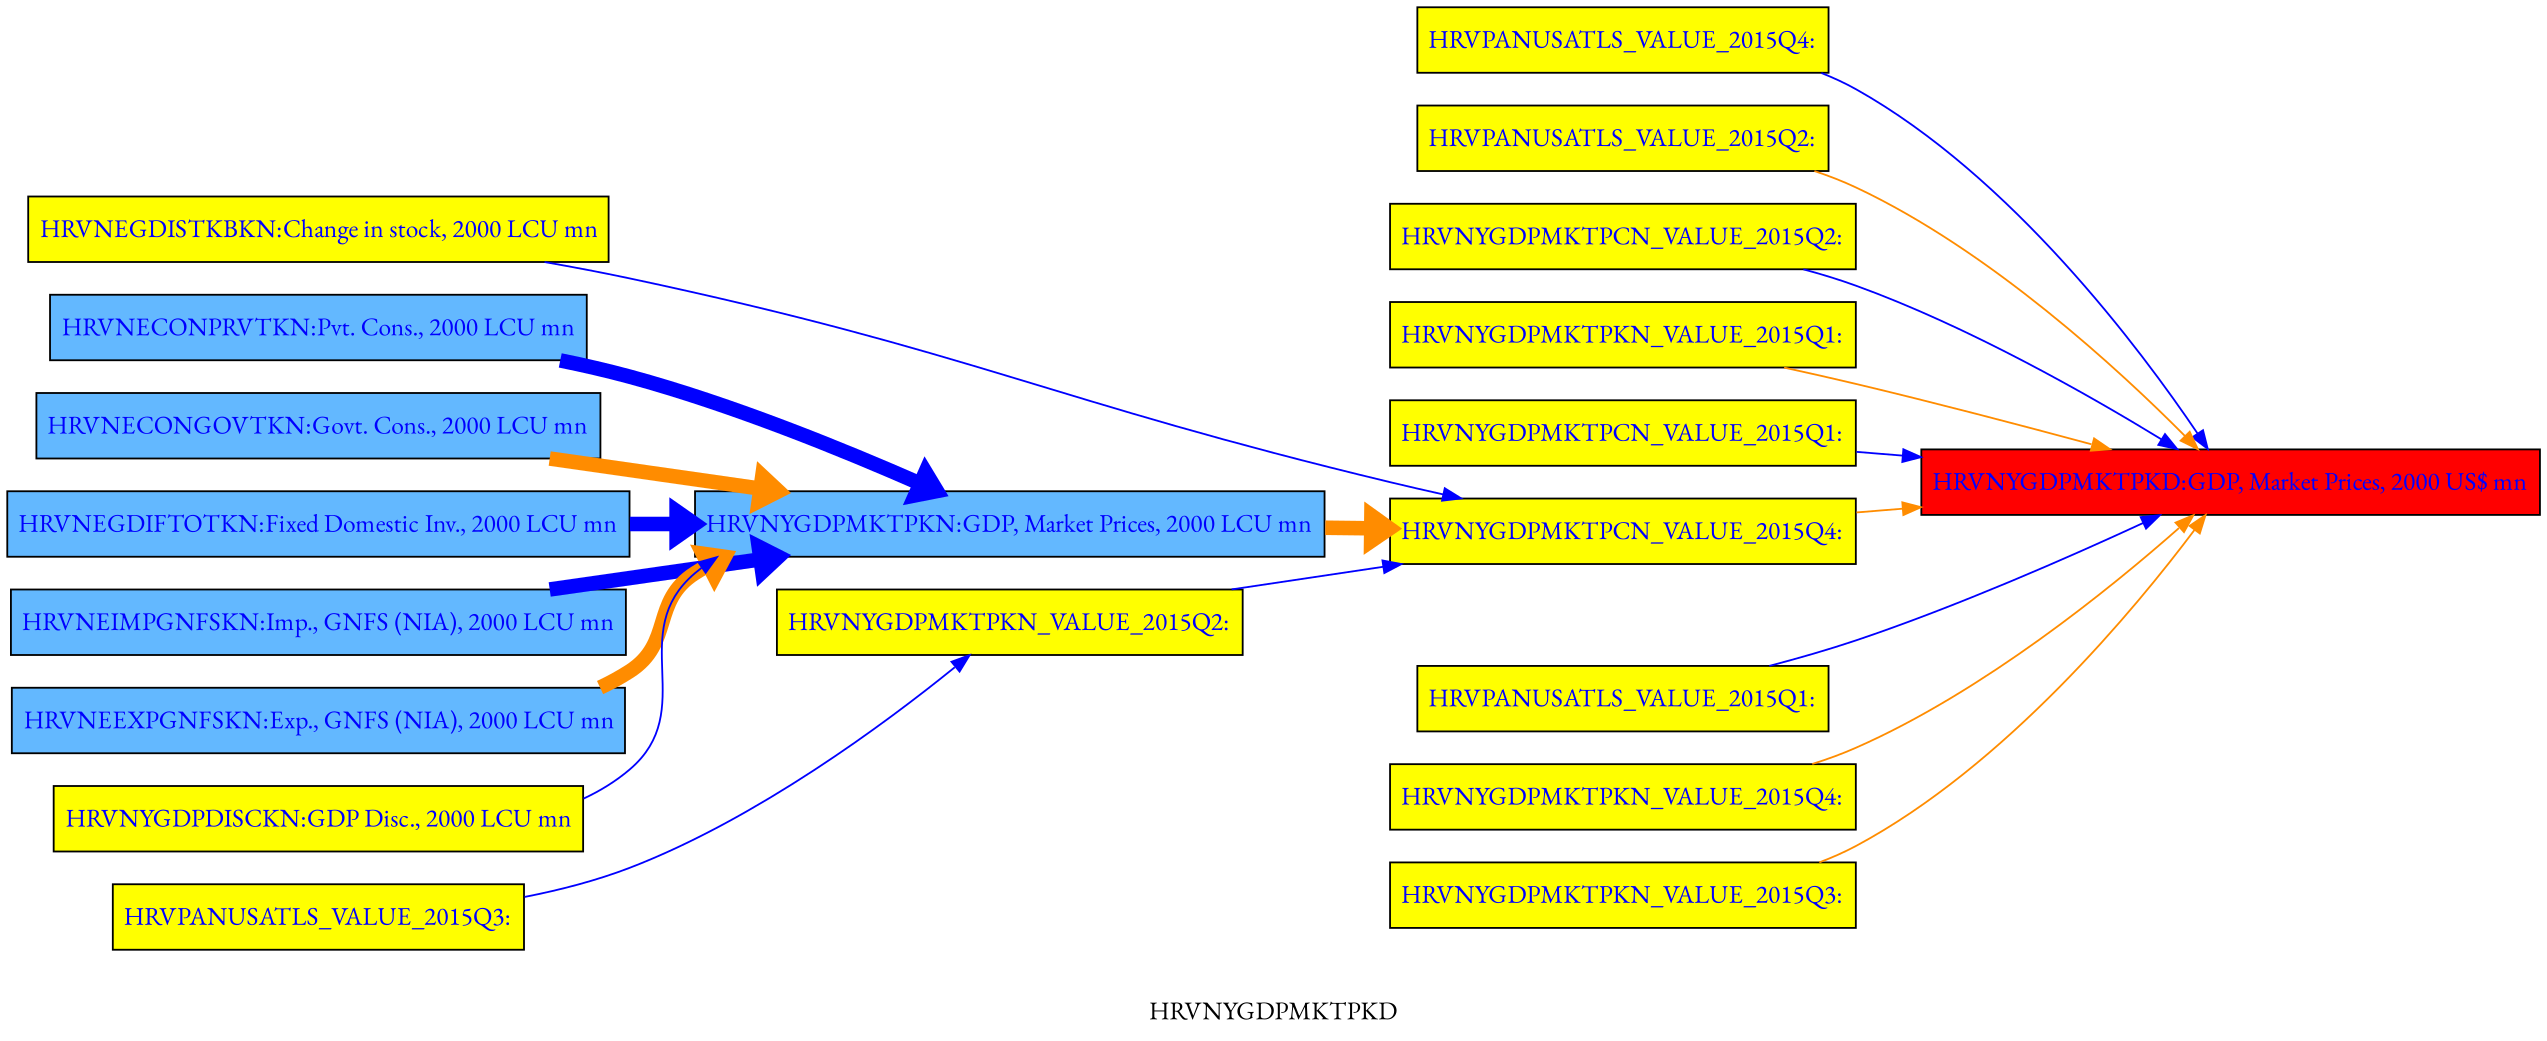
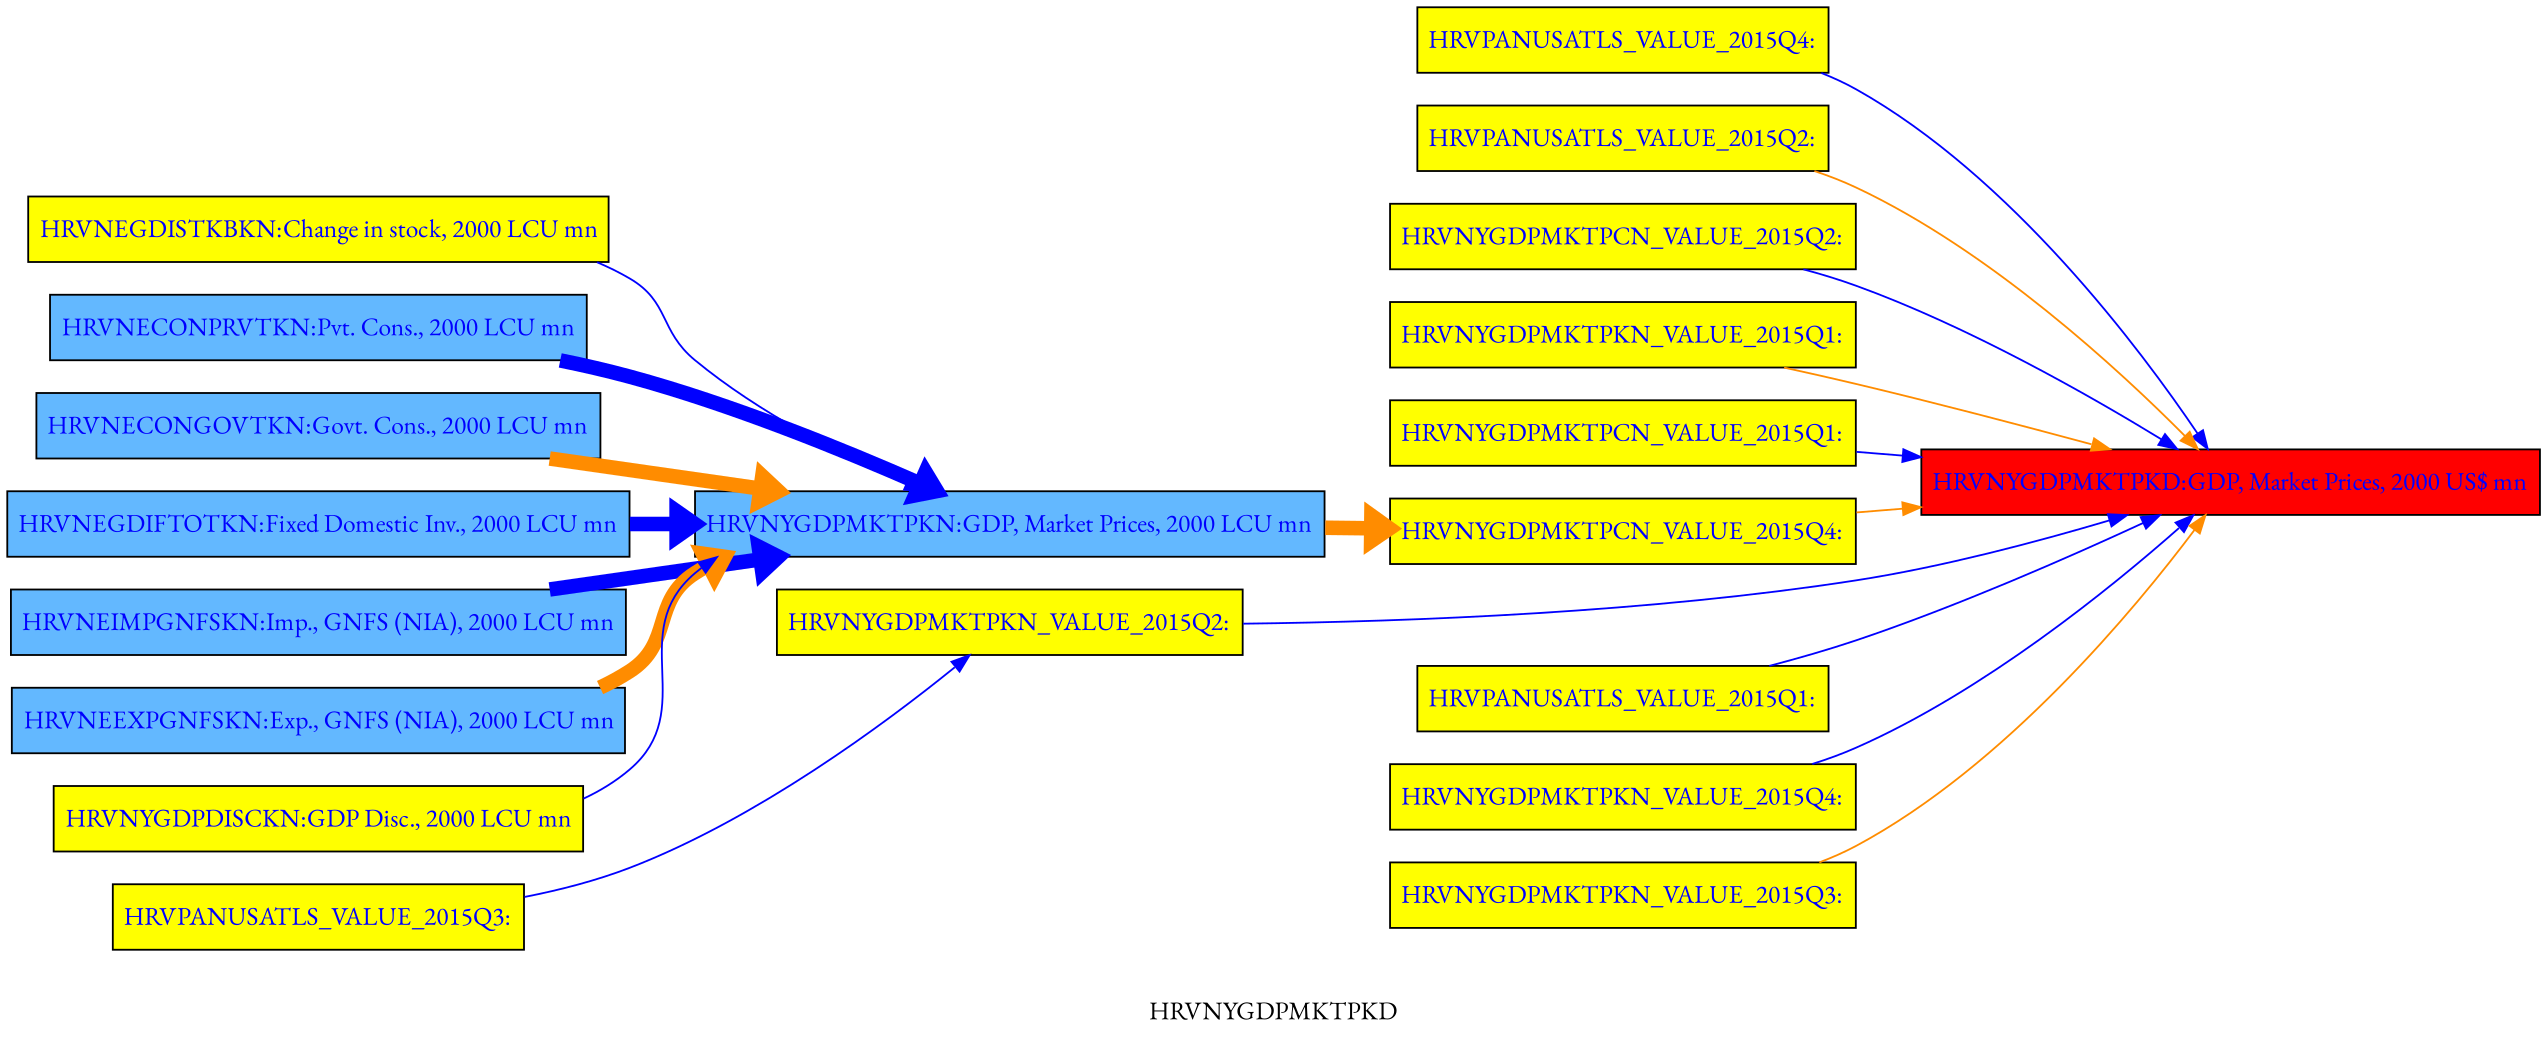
(995, 372) -> (736, 391)
(1307, 578) -> (1680, 602)
(2006, 663) -> (2006, 663)
